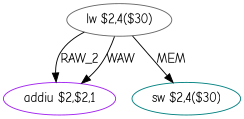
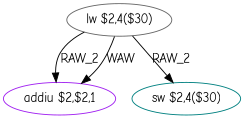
(171, 59) -> (171, 59)
